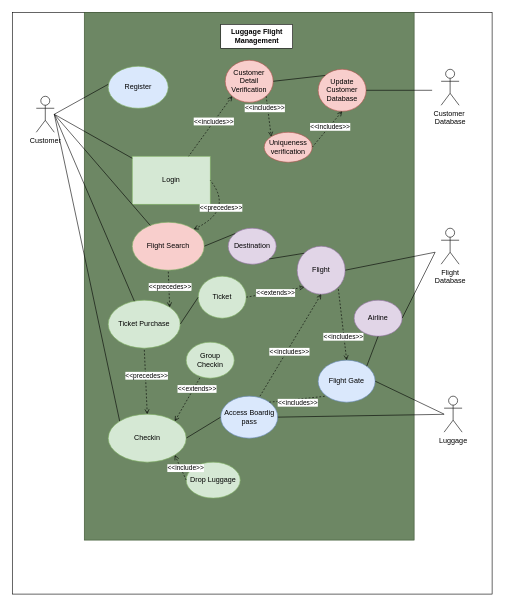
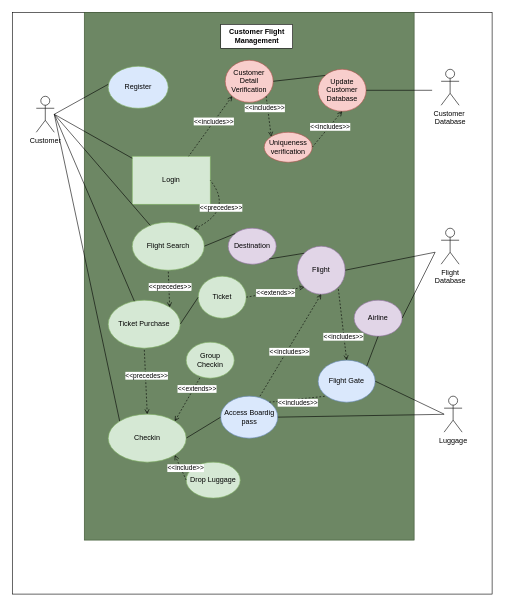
(257, 36) -> (257, 36)
(168, 246) -> (168, 246)
